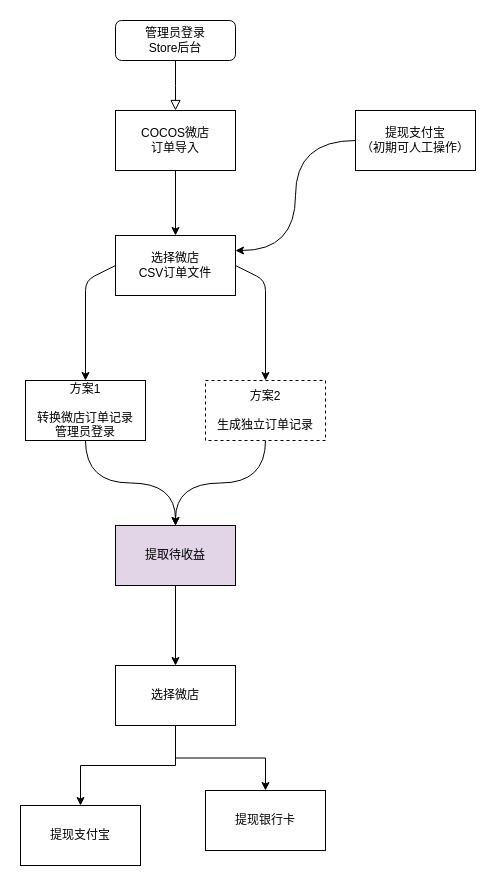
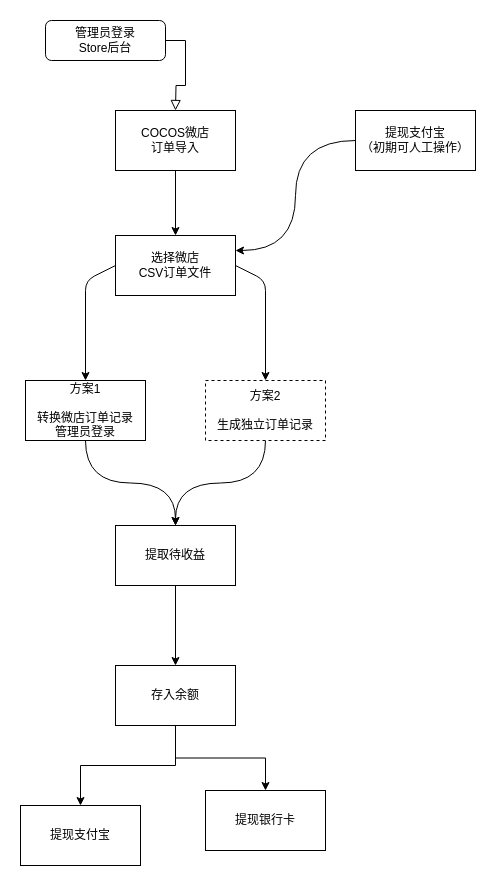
(176, 41) -> (106, 41)
(176, 556) -> (176, 556)
(176, 696) -> (176, 696)
